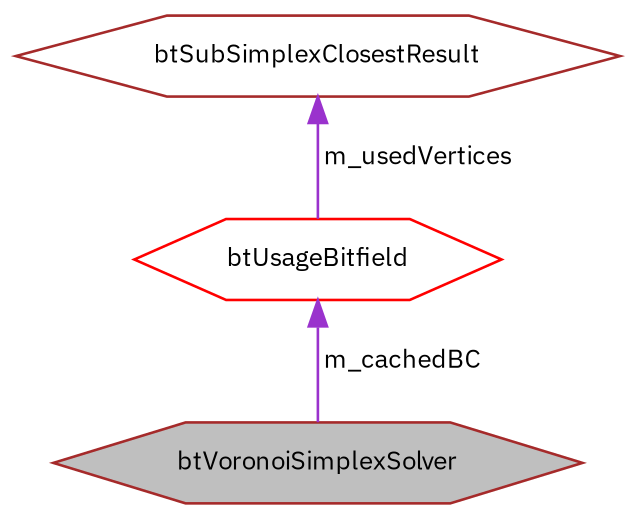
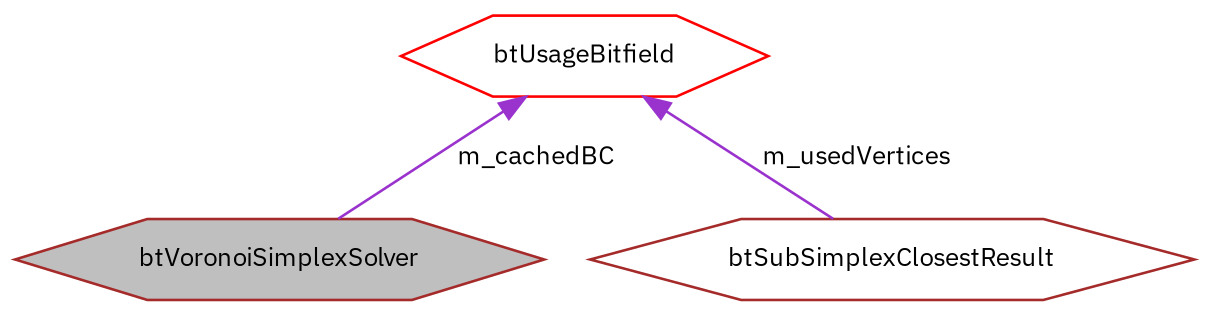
(318, 171) -> (750, 165)
